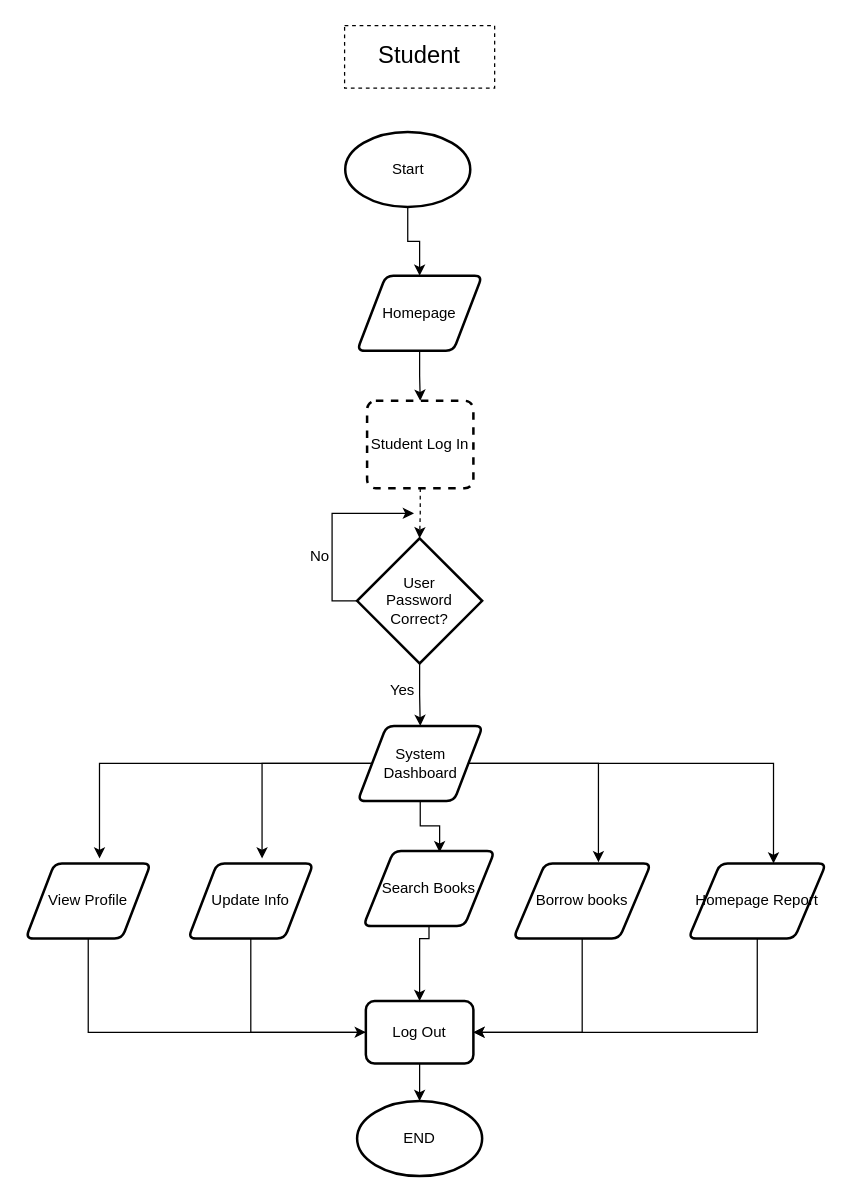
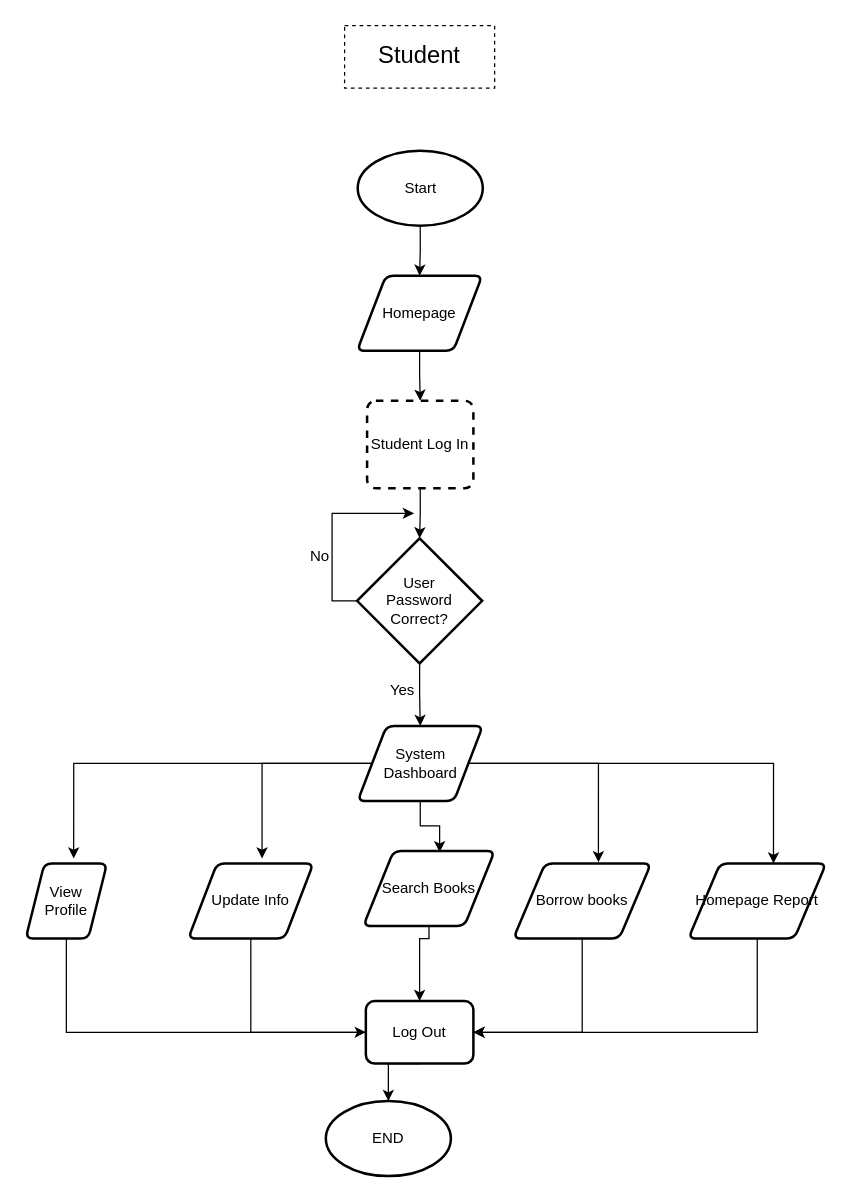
(408, 169) -> (420, 188)
(420, 508) -> (420, 508)
(88, 901) -> (66, 901)
(419, 1138) -> (388, 1138)
